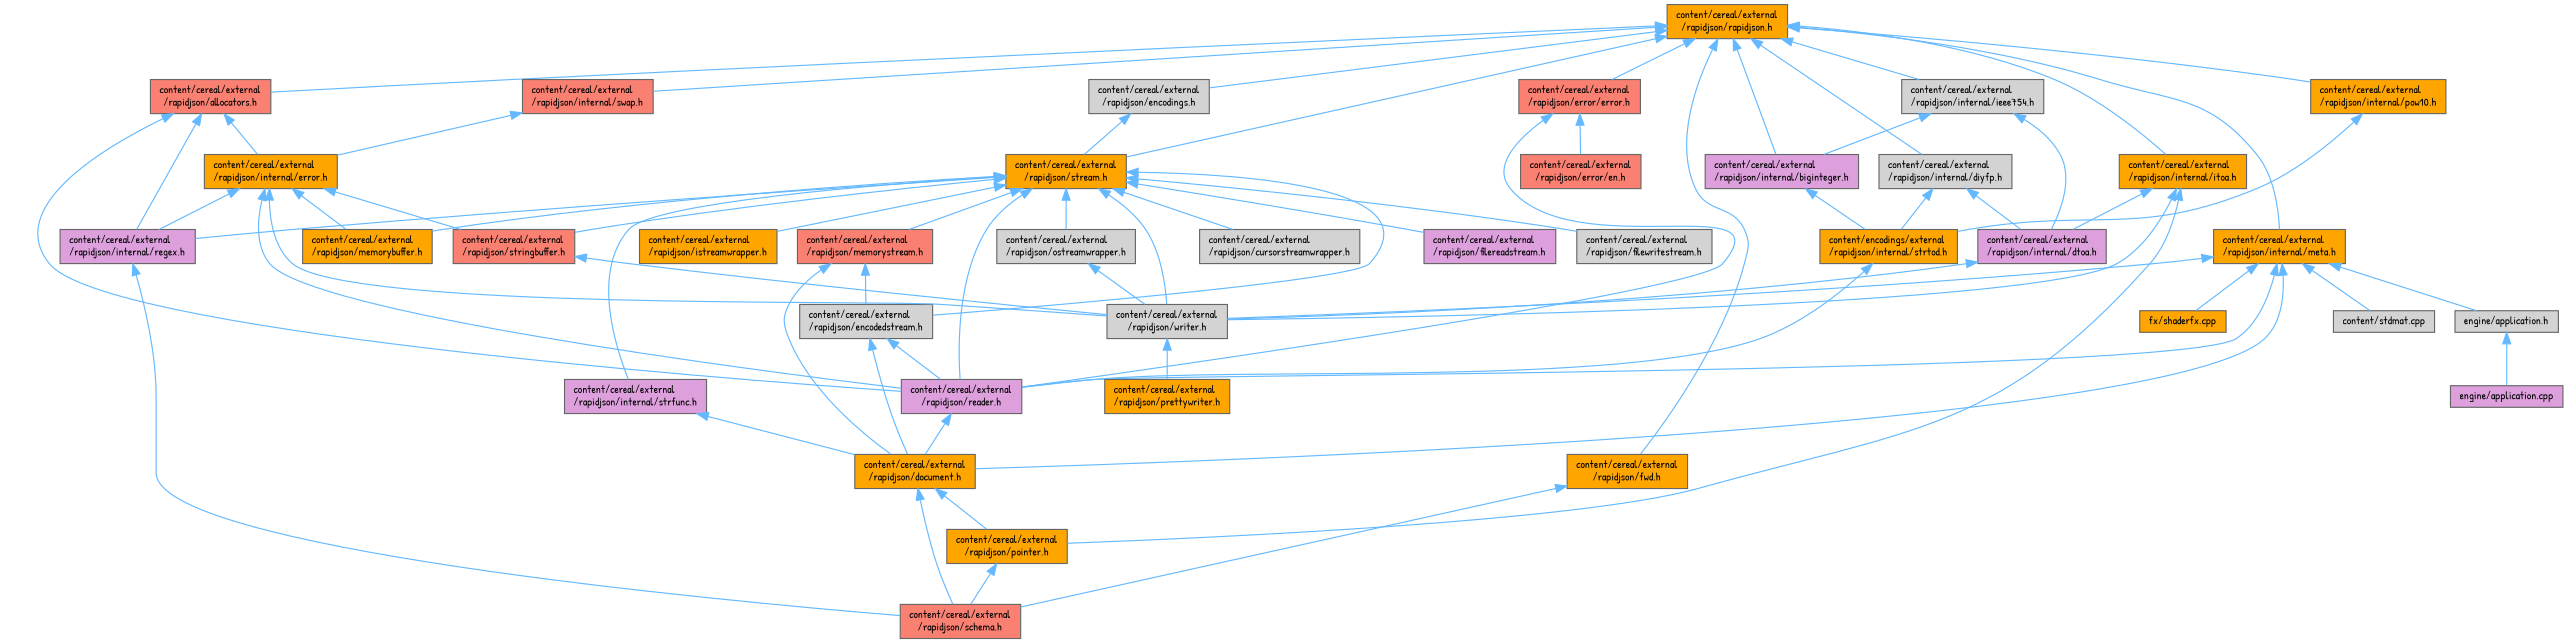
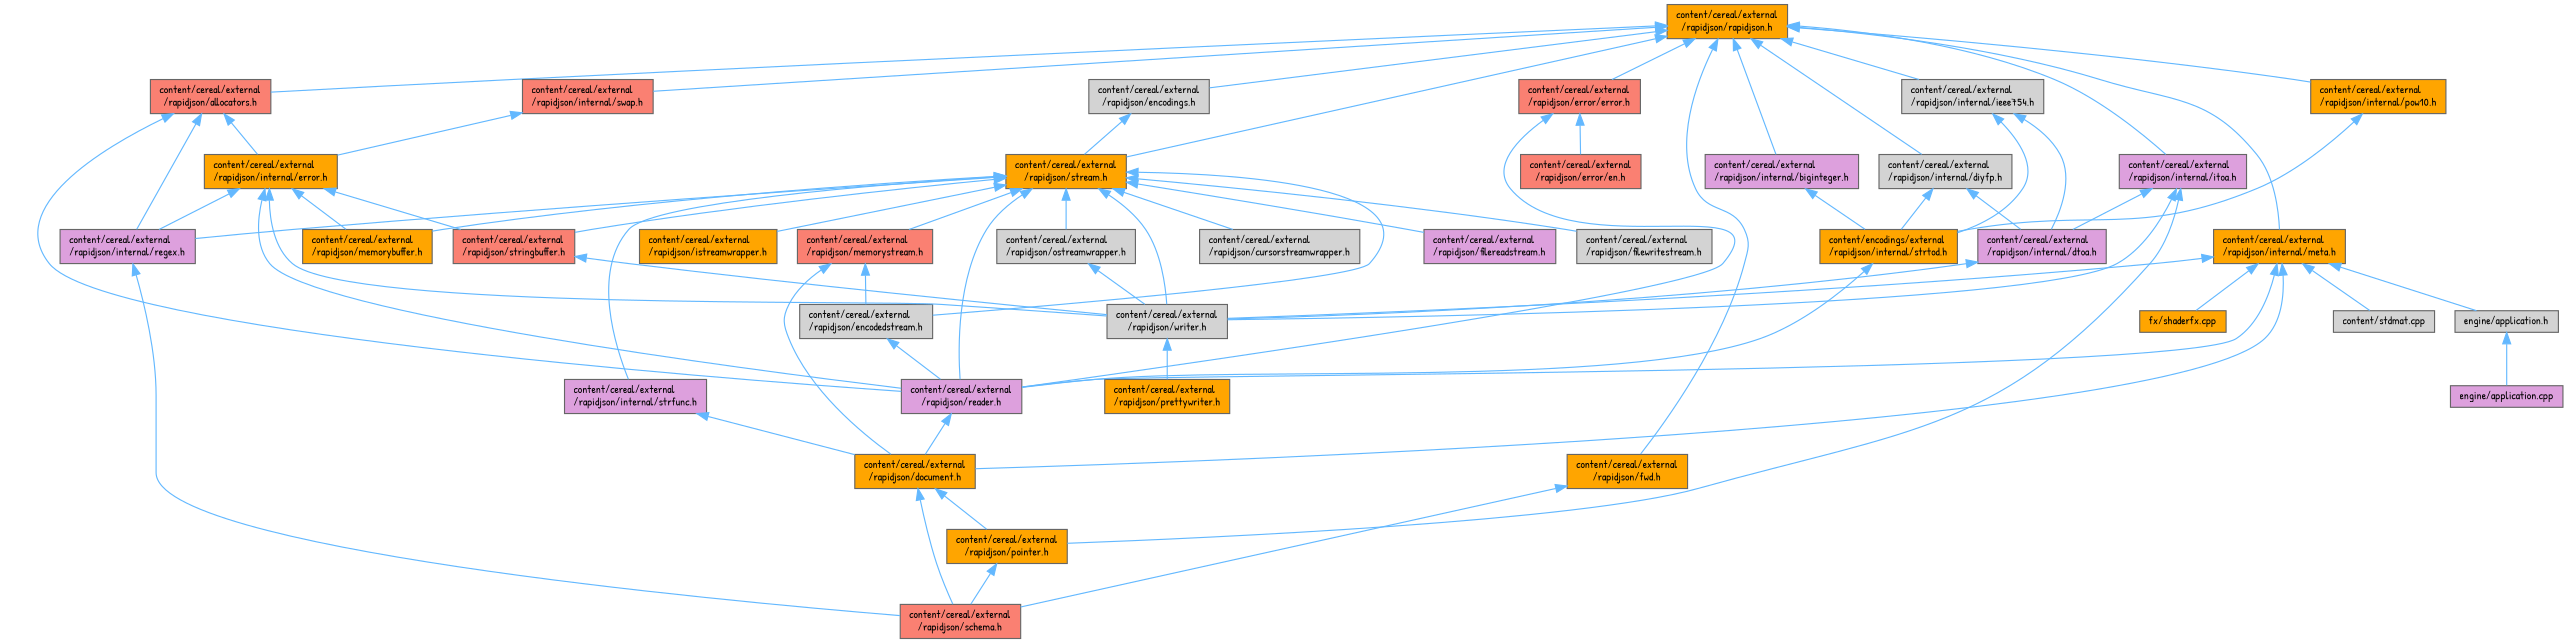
(1872, 136) -> (2021, 190)
(2183, 172) -> (2183, 172)
(888, 403) -> none
